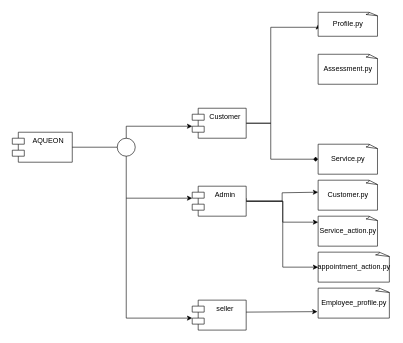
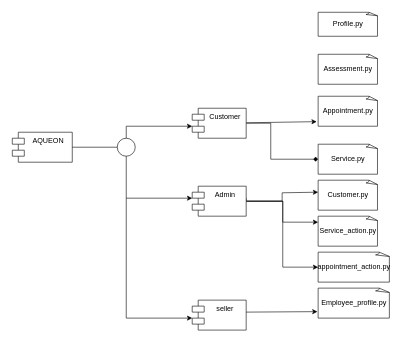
(271, 50) -> none
none -> (348, 111)
none -> (273, 122)
